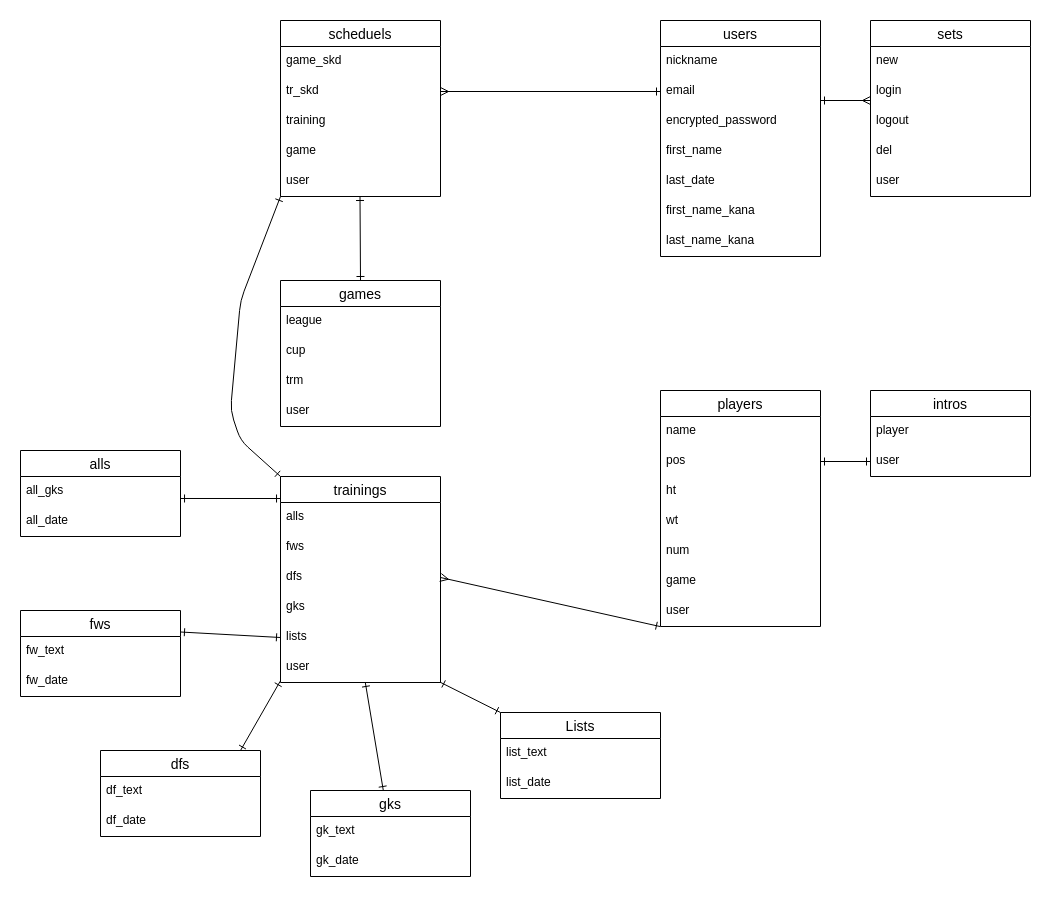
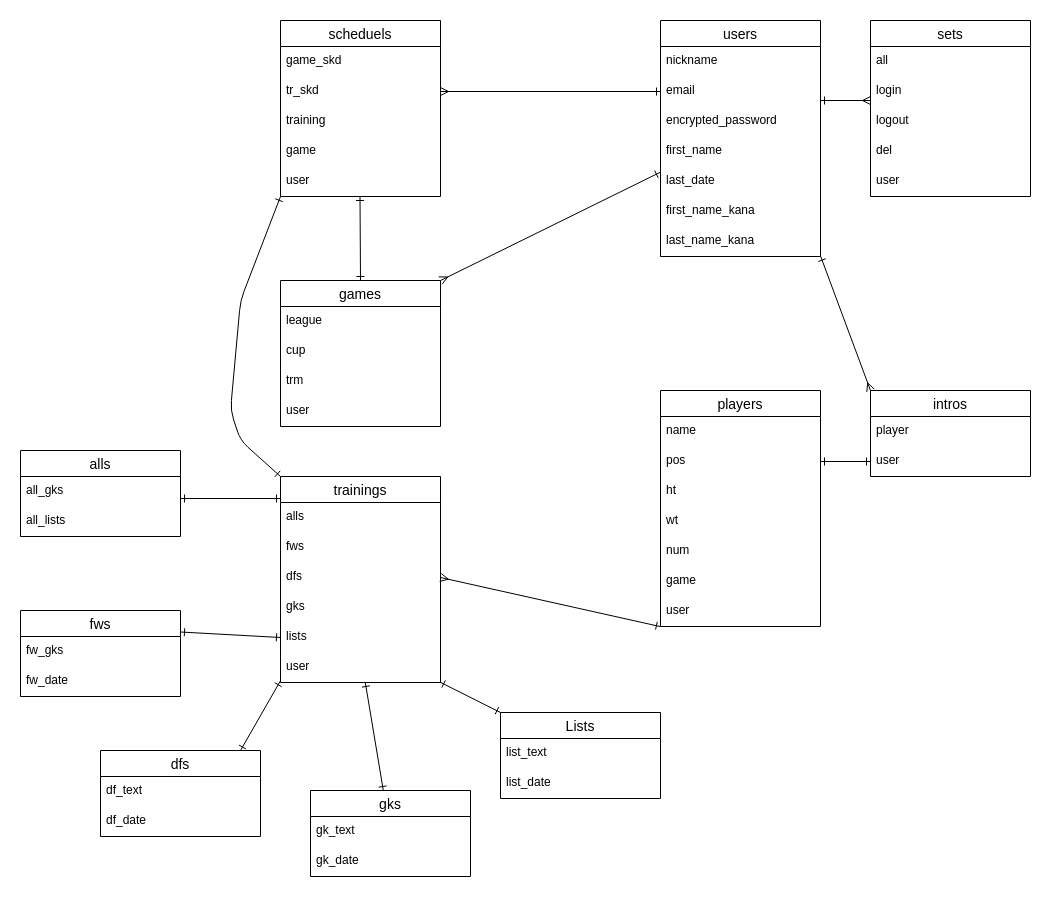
(886, 60) -> (883, 60)
none -> (549, 227)
none -> (846, 324)
(50, 520) -> (50, 520)
(50, 650) -> (46, 650)
